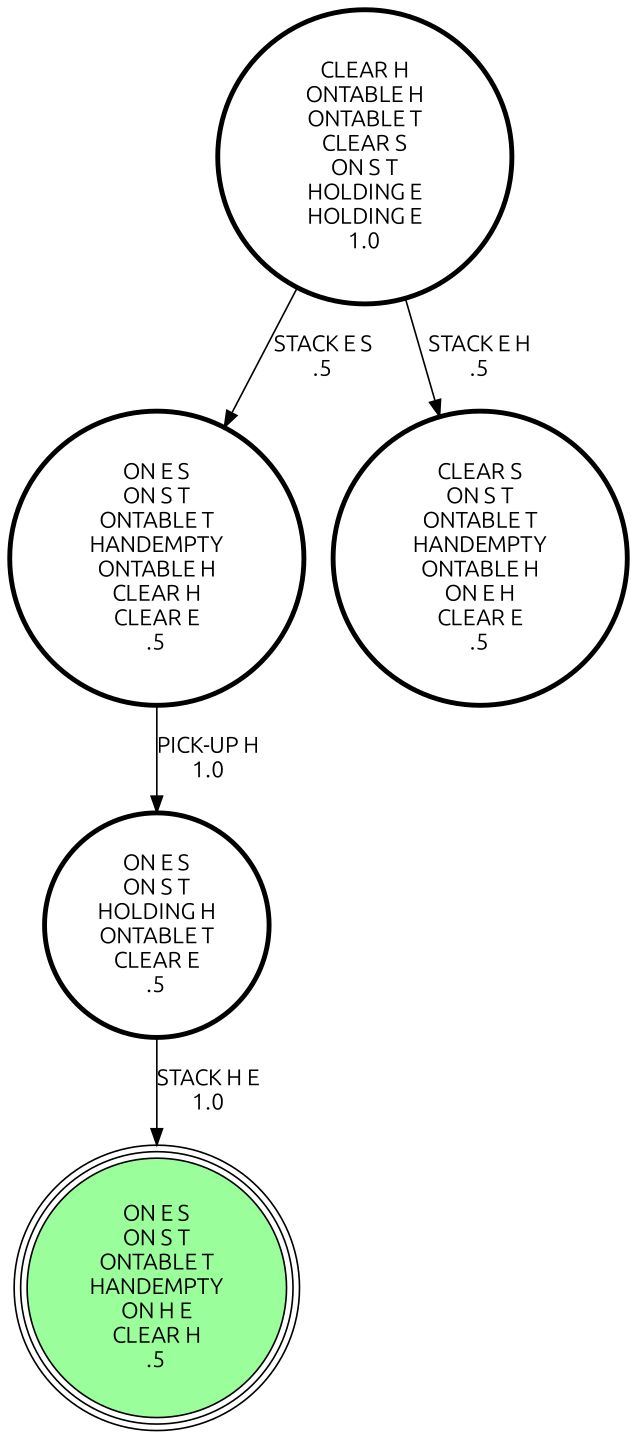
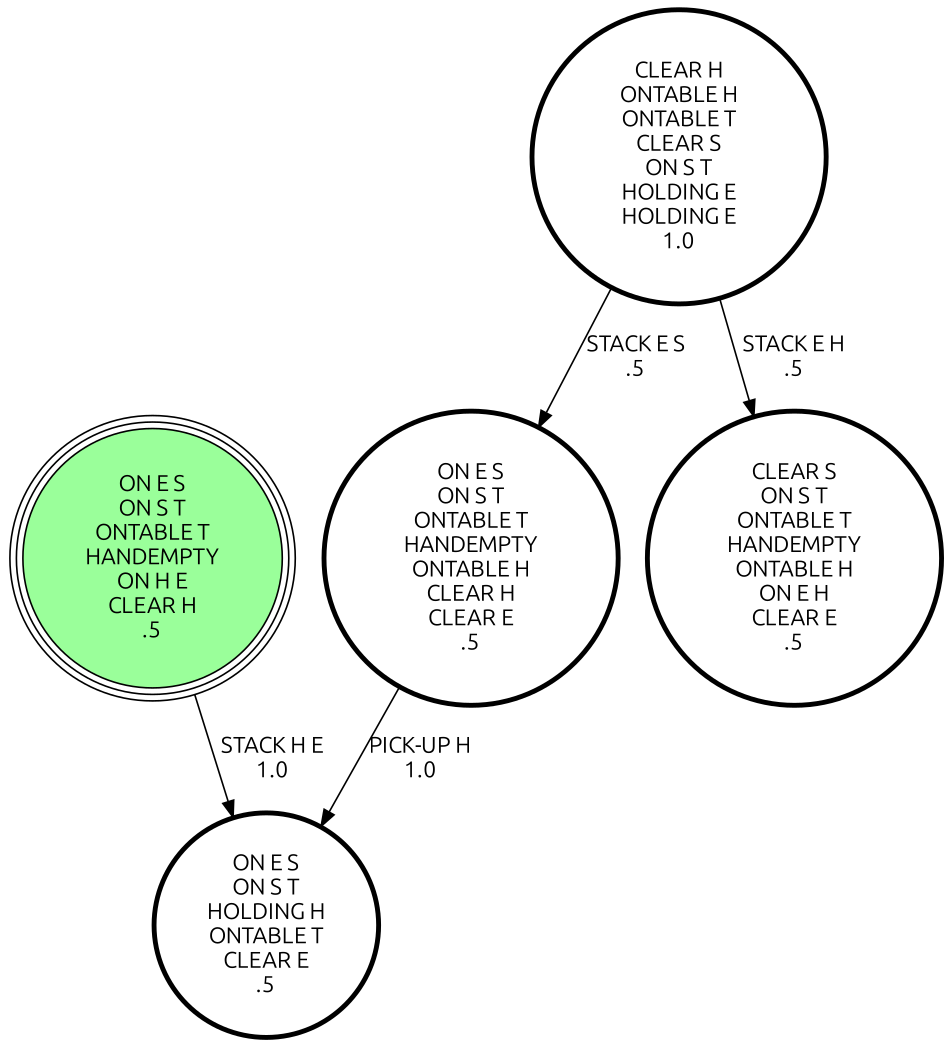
(157, 1083) -> (212, 748)
